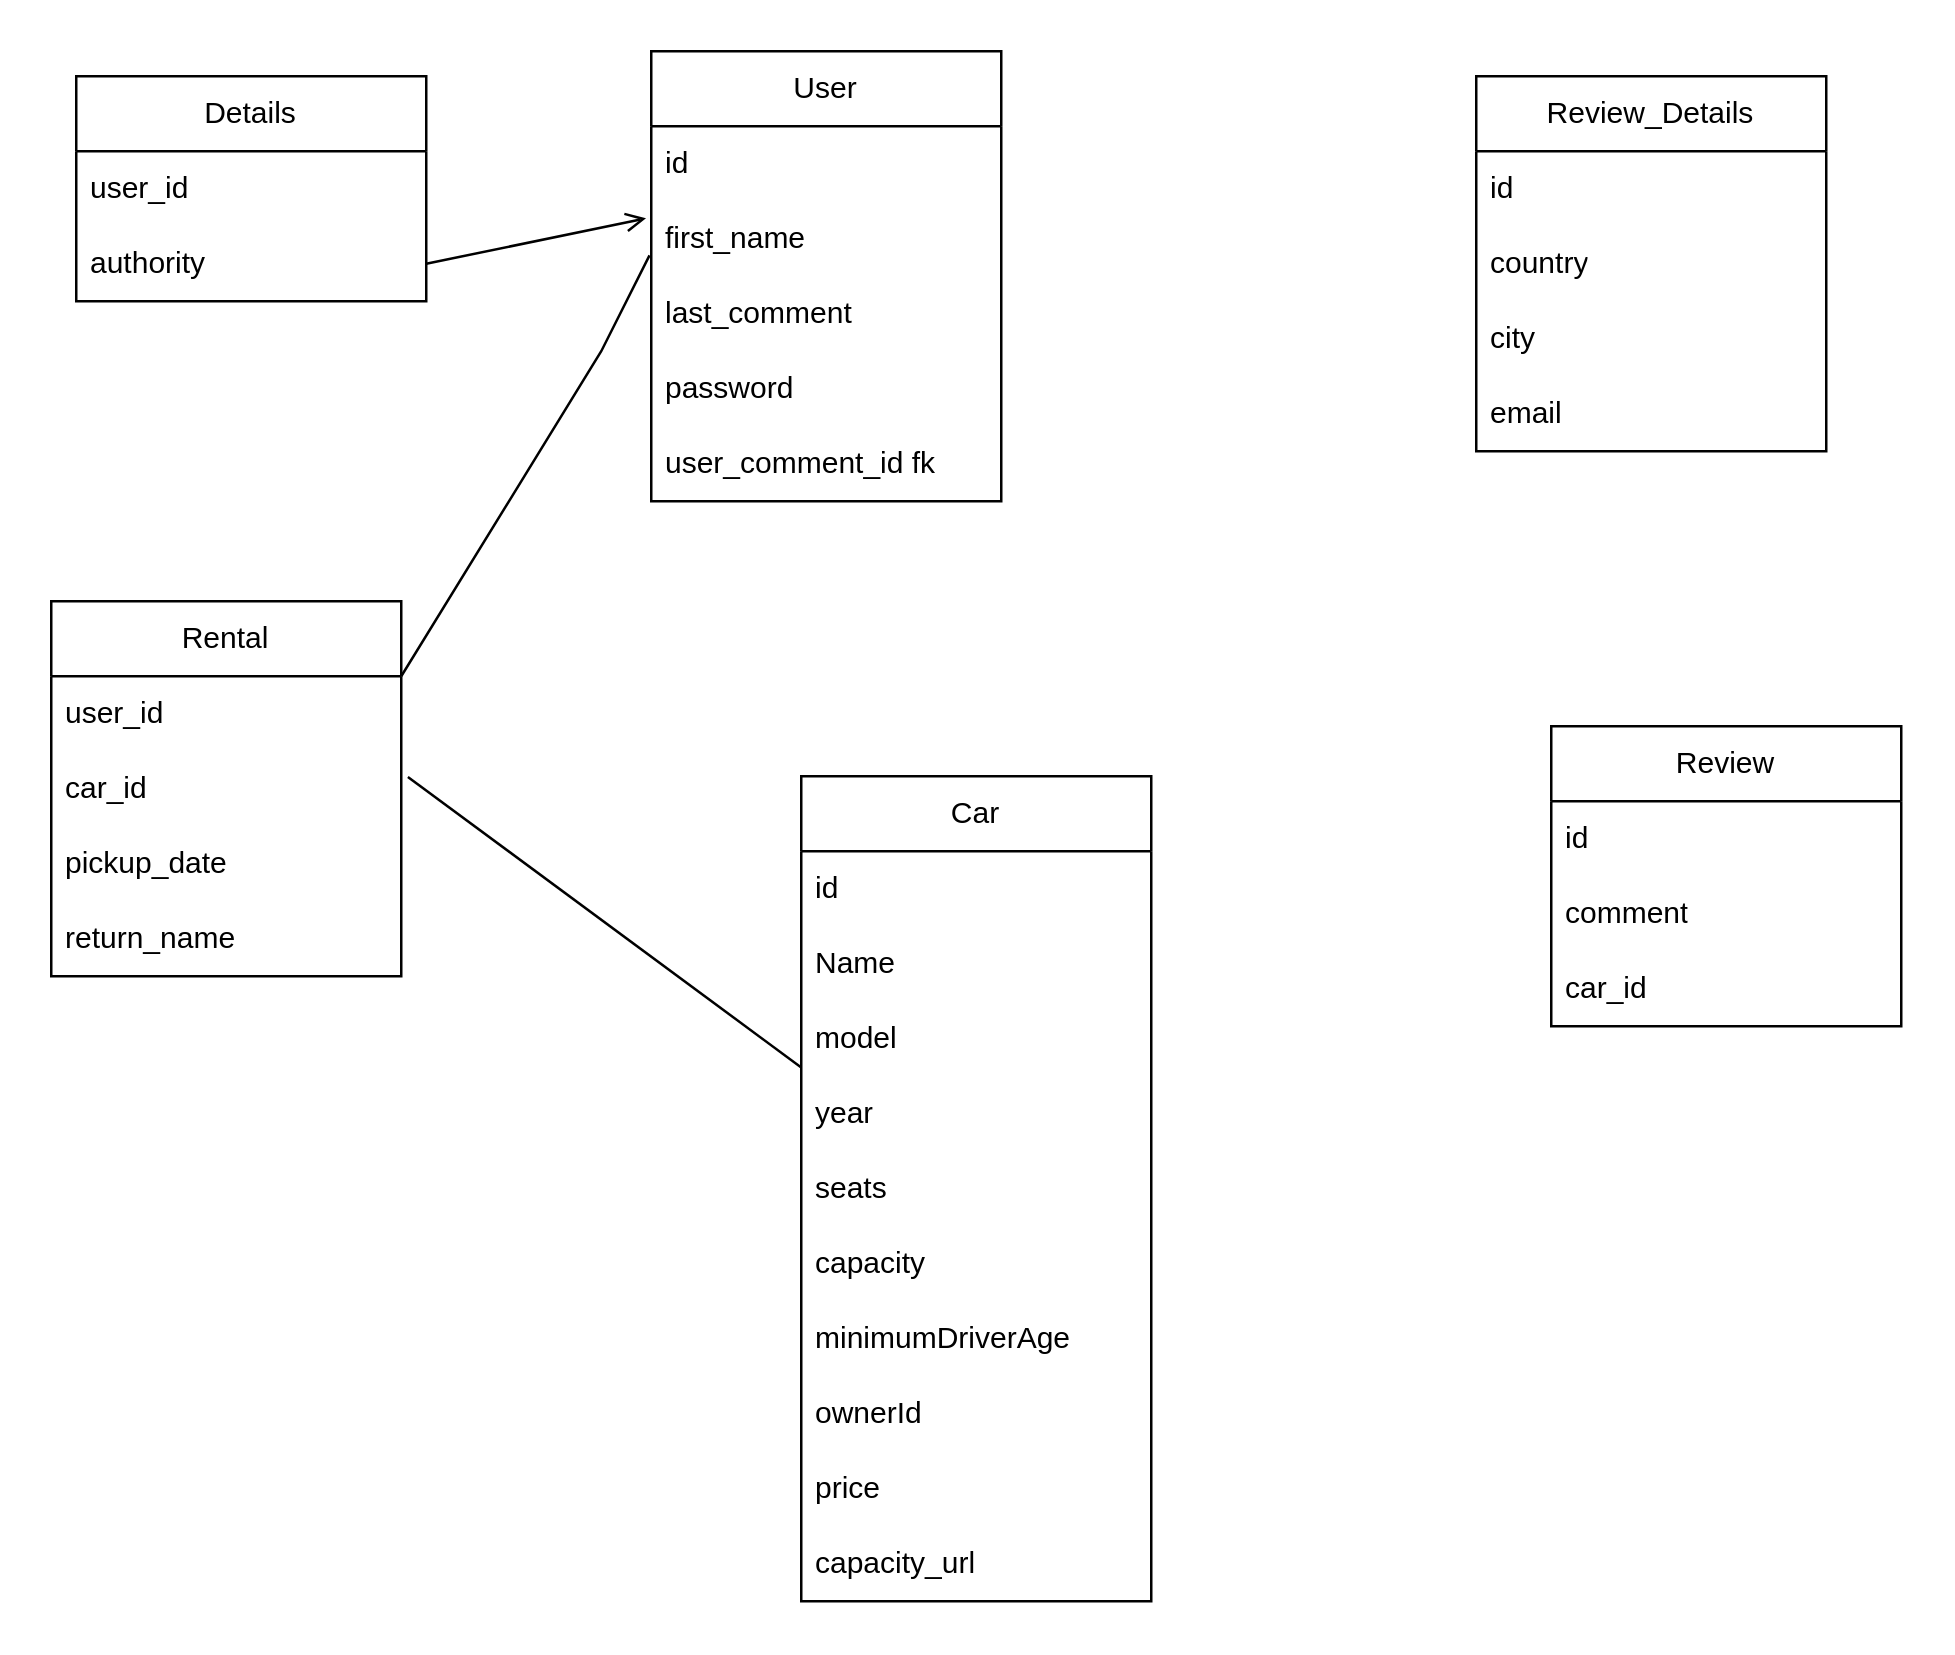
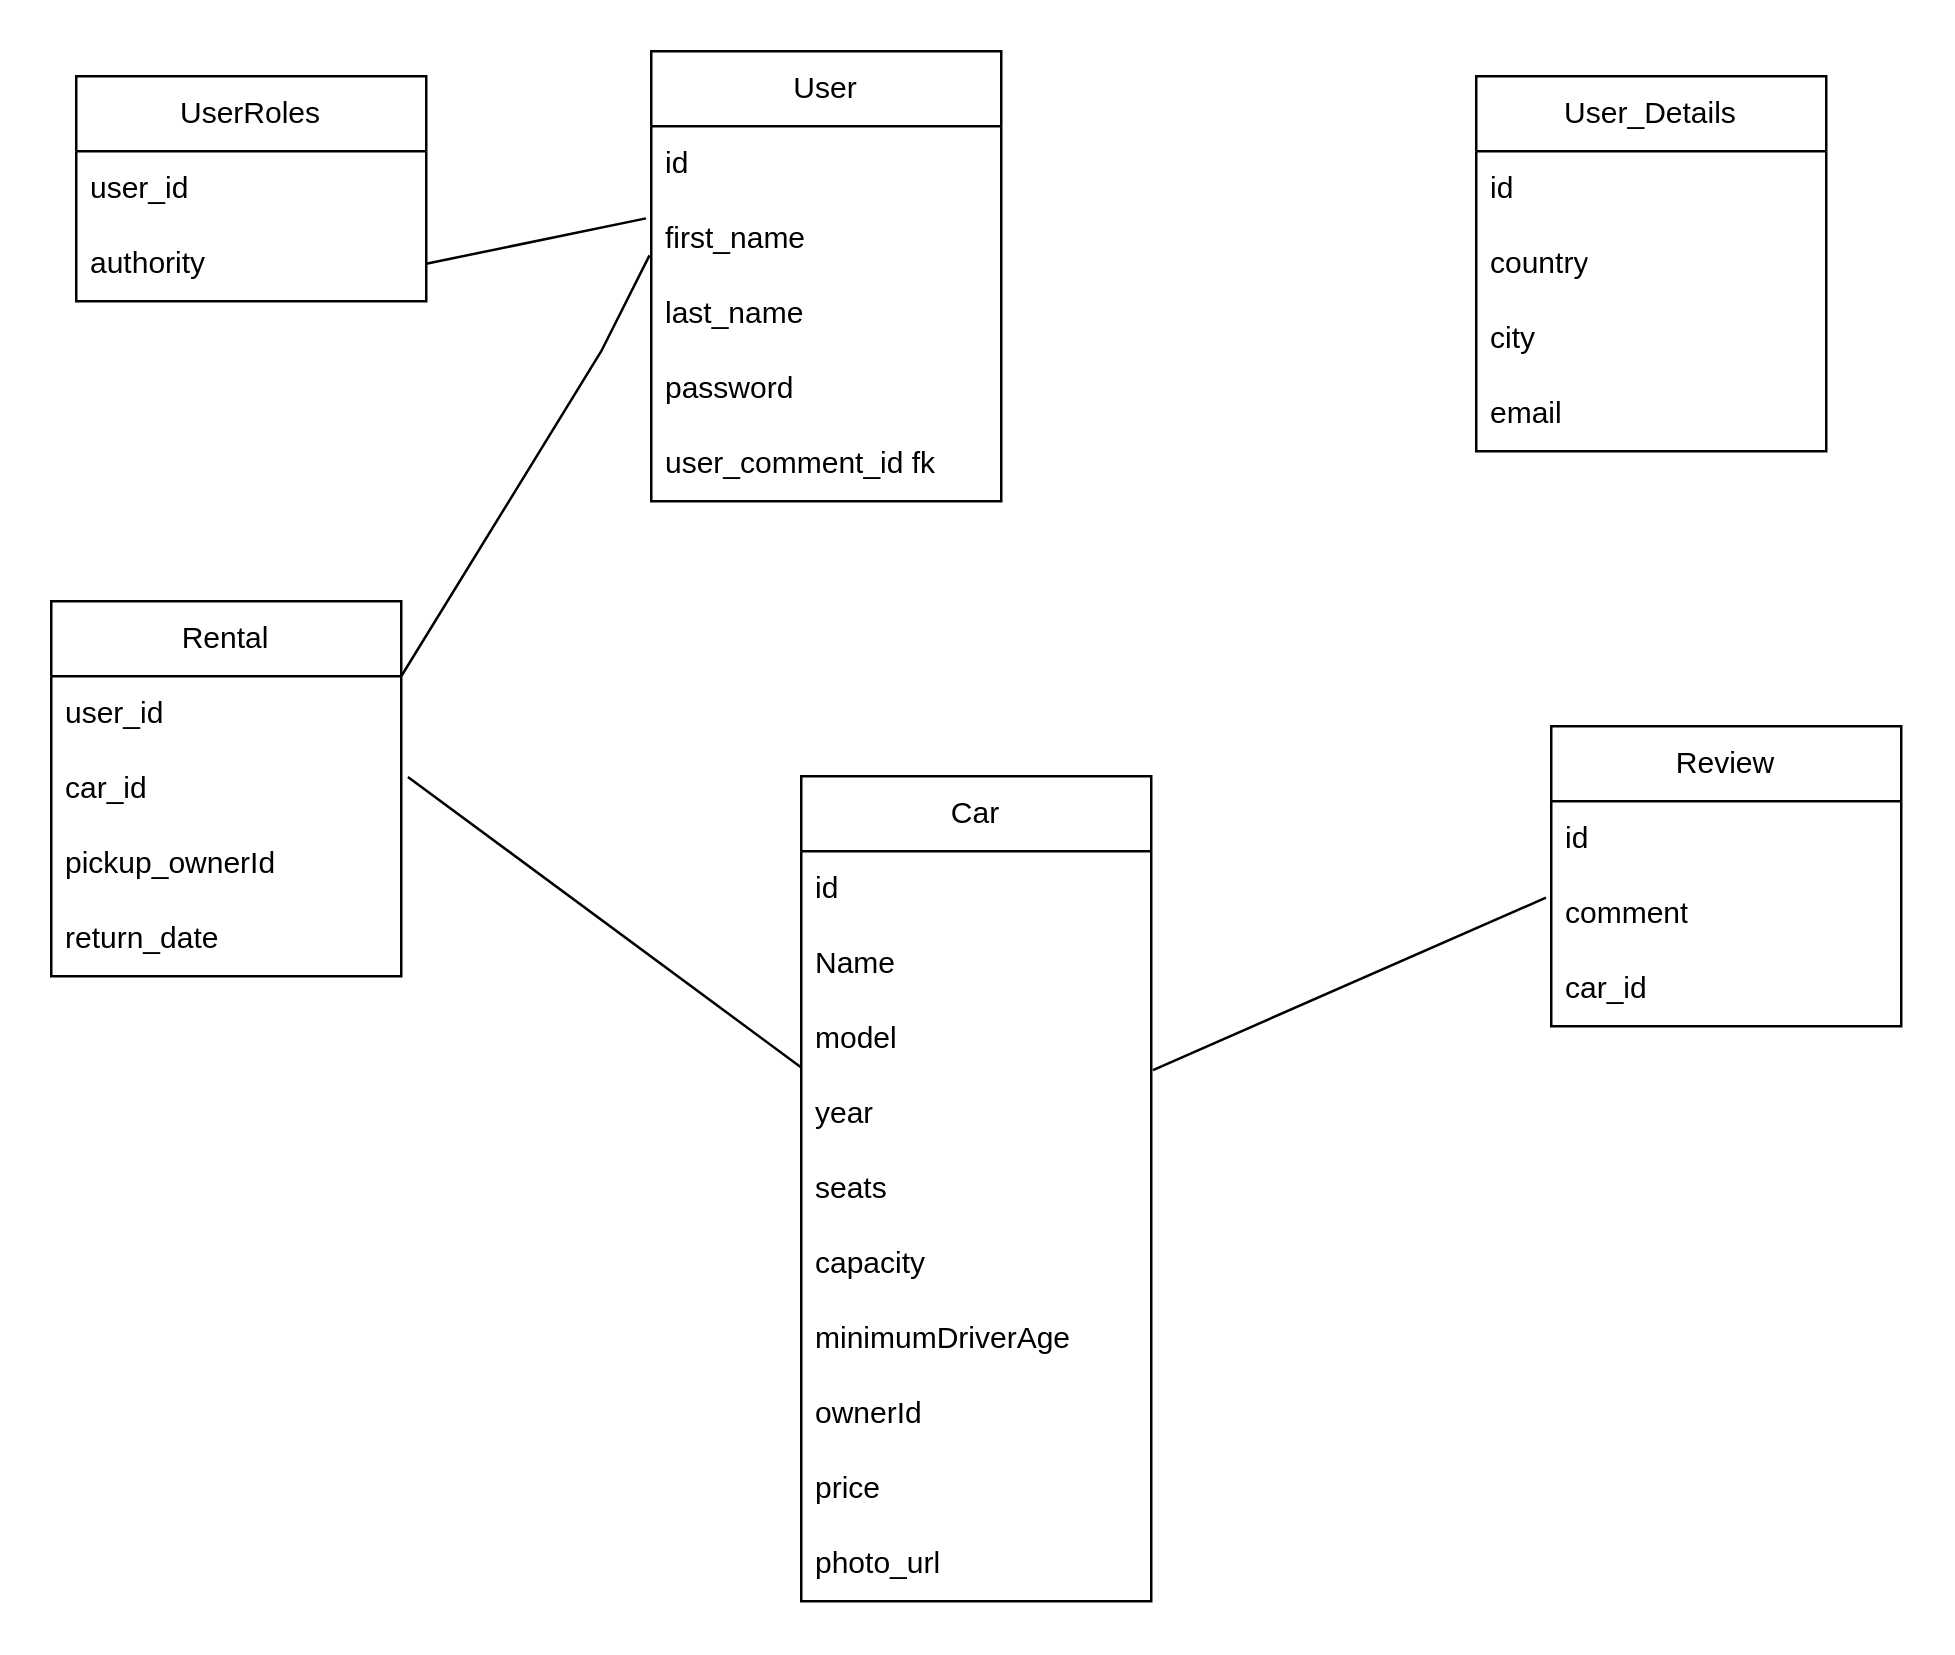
(251, 114) -> (251, 114)
(1651, 114) -> (1651, 114)
(637, 220) -> (639, 220)
(763, 314) -> (738, 314)
(155, 864) -> (180, 864)
(159, 939) -> (159, 939)
none -> (1350, 984)
(909, 1564) -> (888, 1564)
